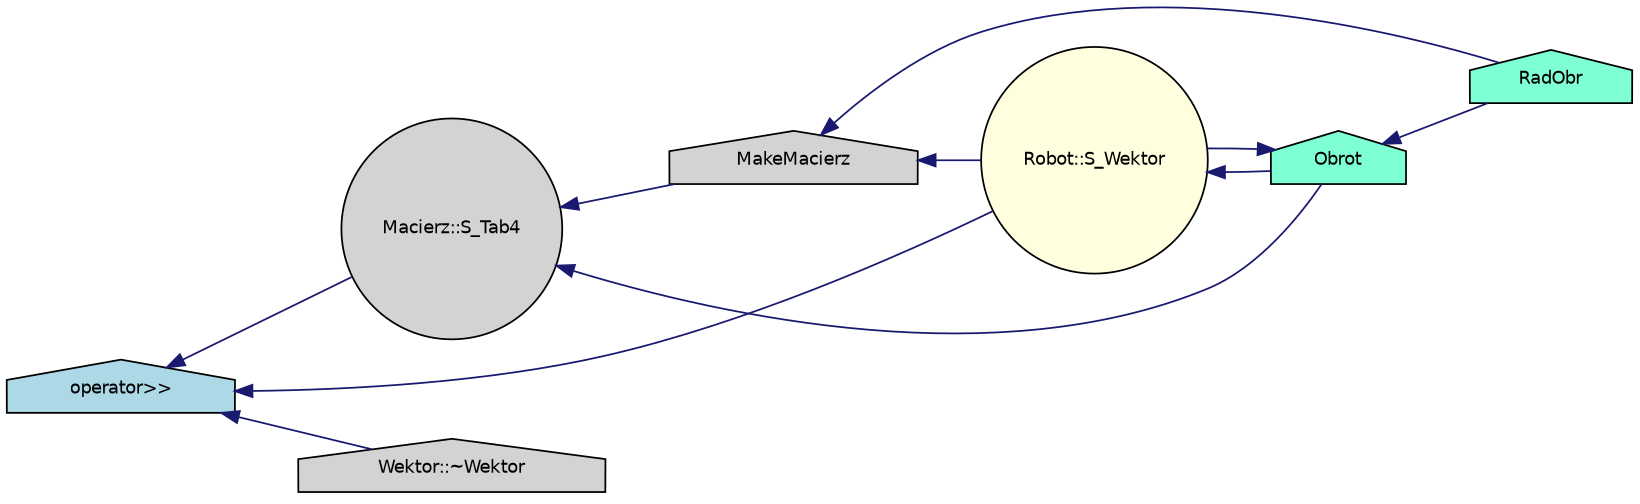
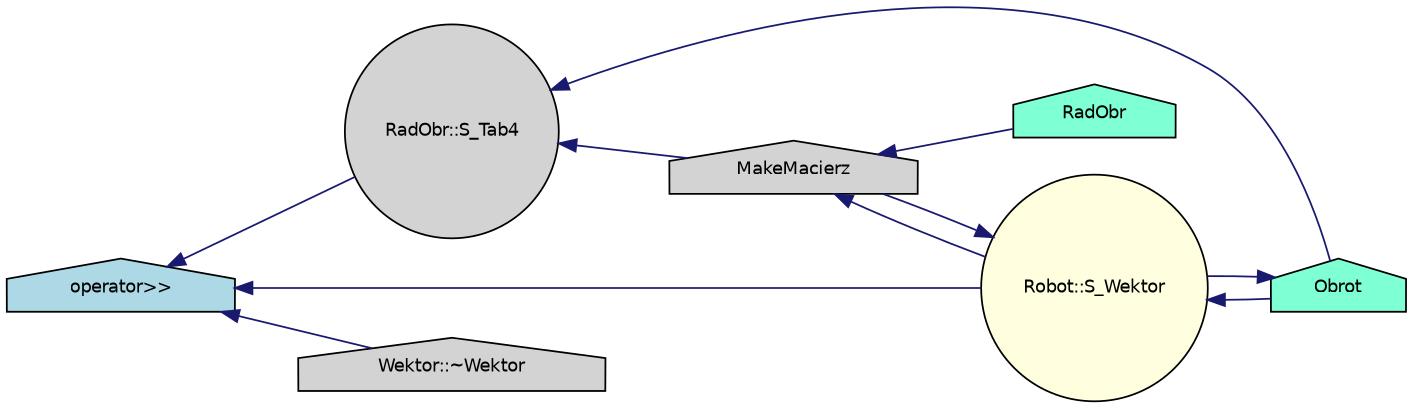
(1443, 120) -> none
none -> (930, 212)
(452, 229) -> (452, 131)
